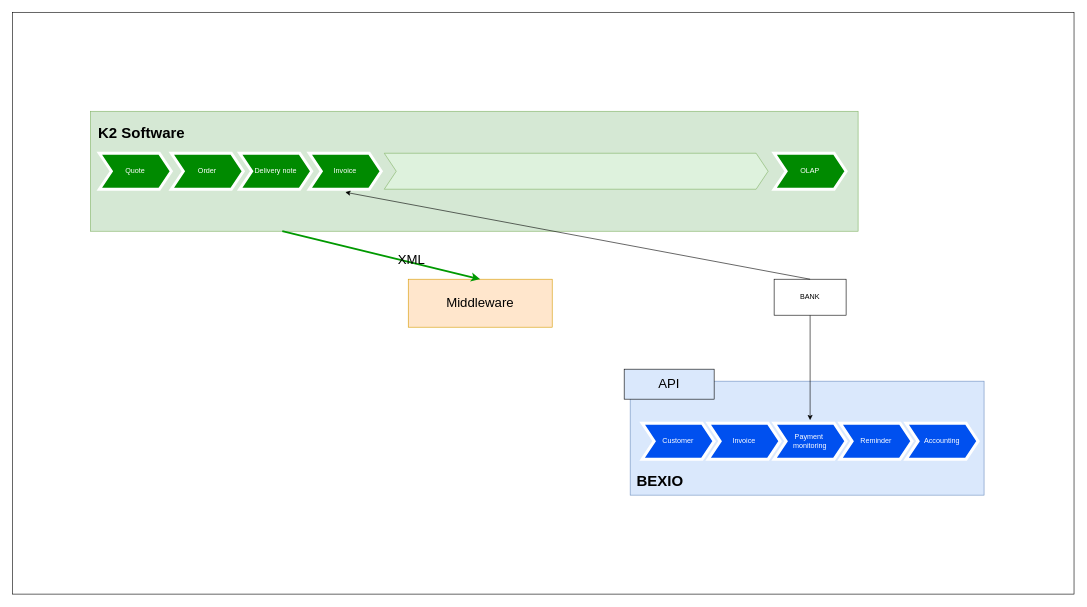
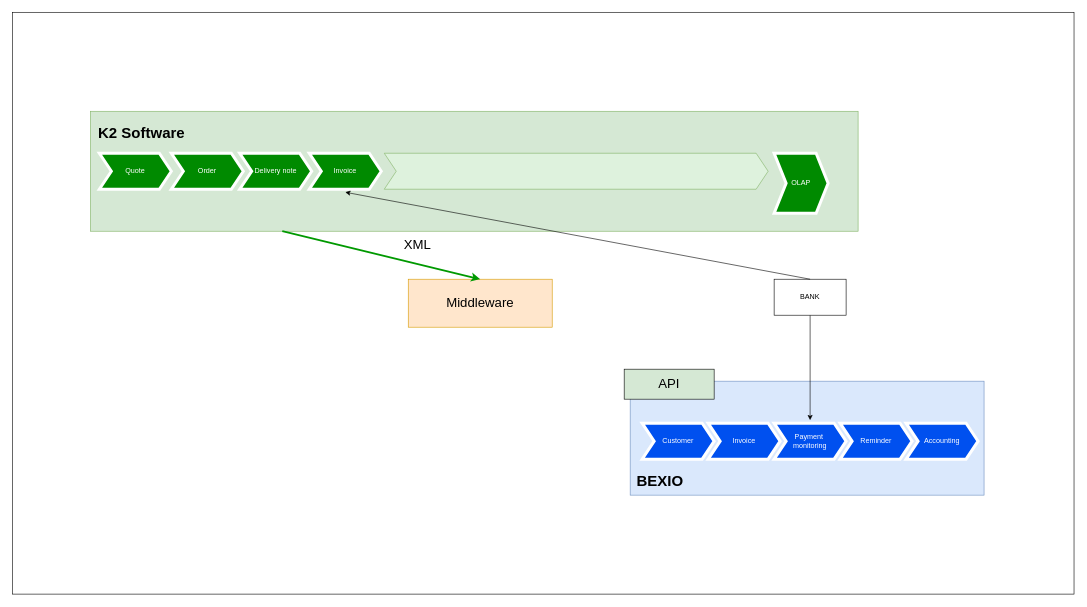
(810, 171) -> (801, 183)
(411, 260) -> (417, 245)
(669, 384) -> (669, 384)
